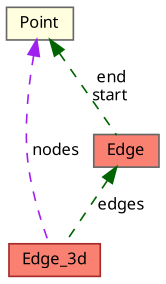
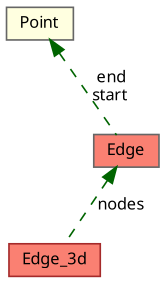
(27, 151) -> none
(119, 205) -> (119, 205)
